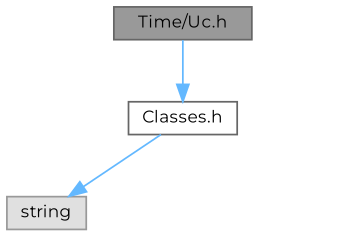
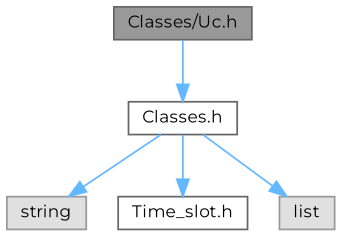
(183, 23) -> (183, 23)
none -> (183, 213)
none -> (307, 213)
